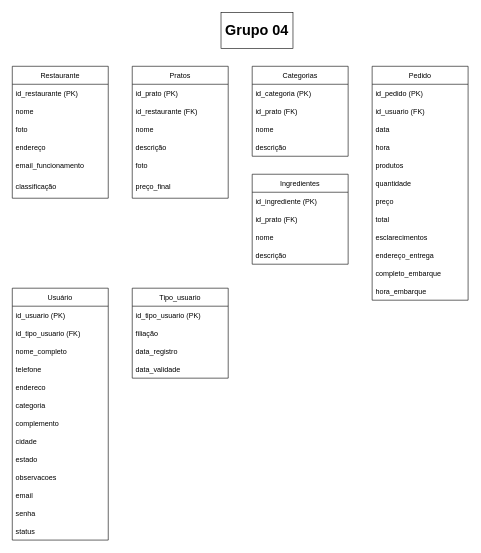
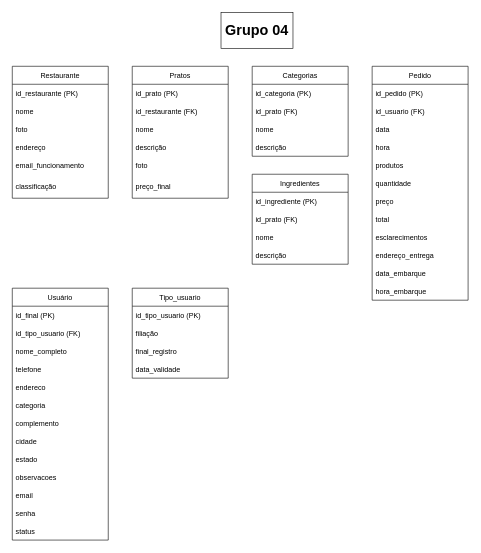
(409, 274) -> (402, 274)
(43, 316) -> (38, 316)
(161, 352) -> (161, 352)
